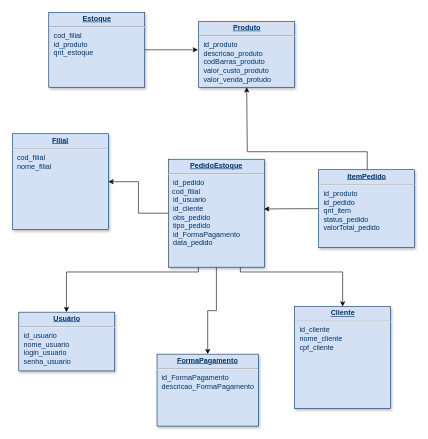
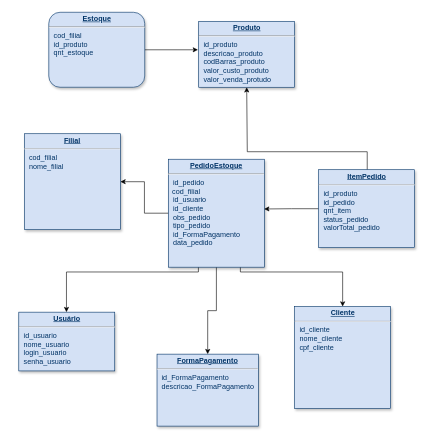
(97, 50) -> (97, 50)
(60, 182) -> (72, 182)
